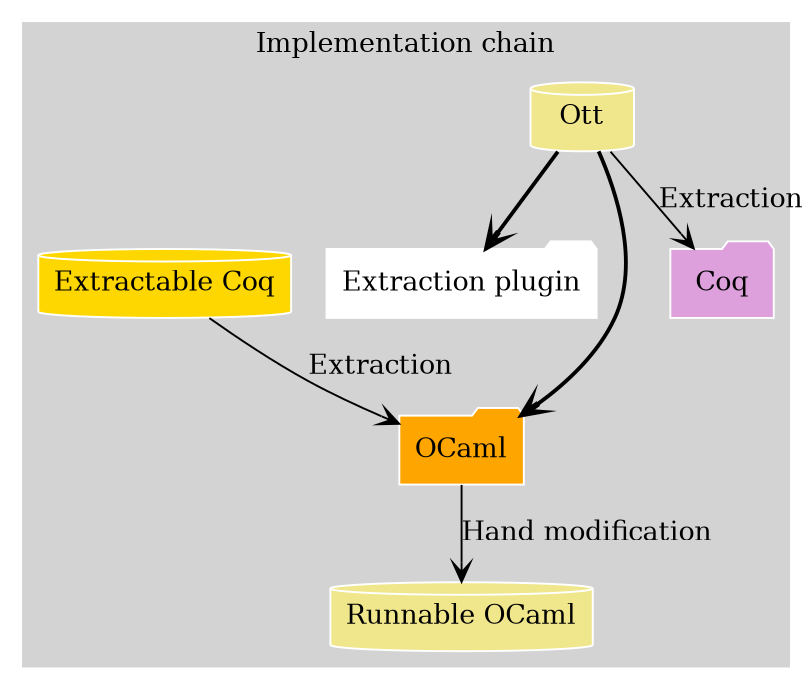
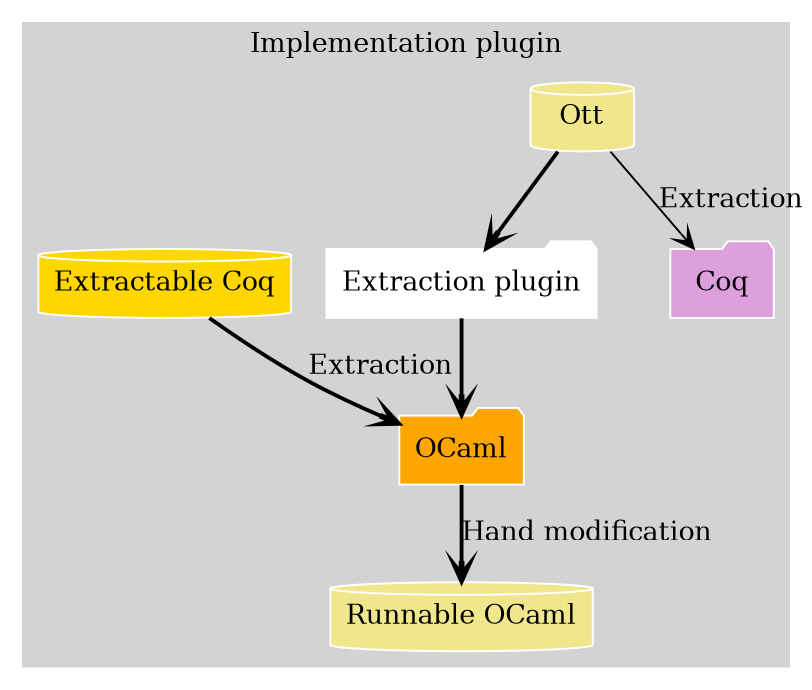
(406, 45) -> (406, 45)
(623, 292) -> (462, 357)
(293, 372) -> (293, 372)
(462, 524) -> (462, 524)
